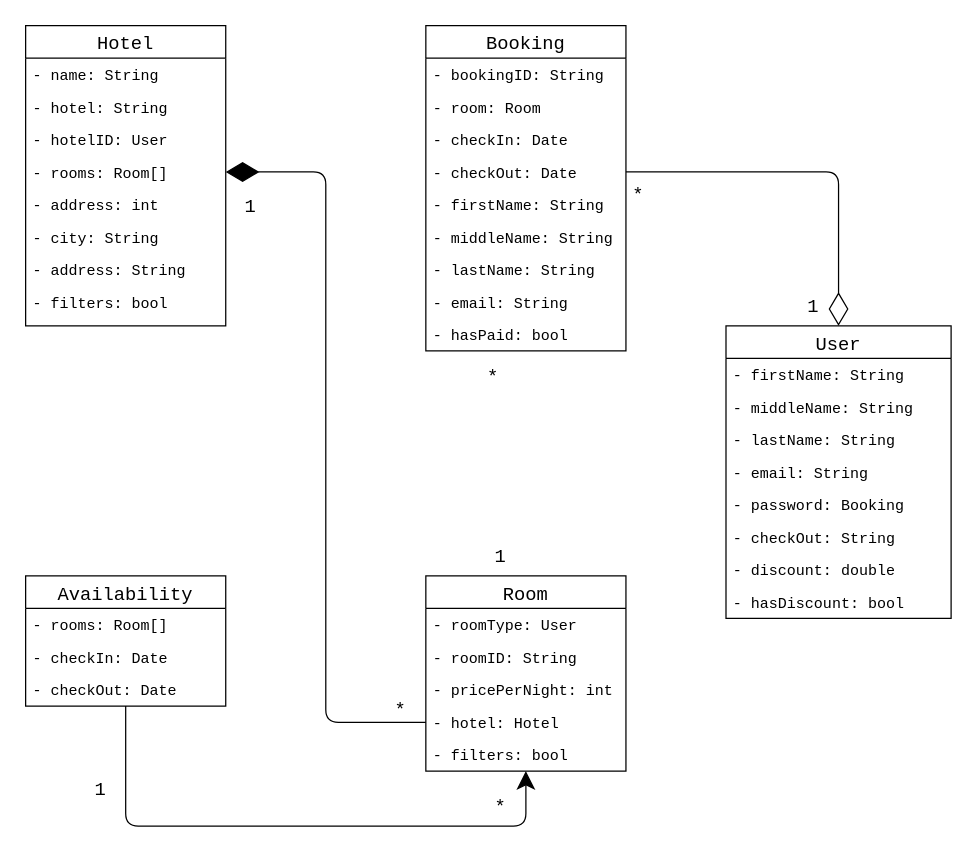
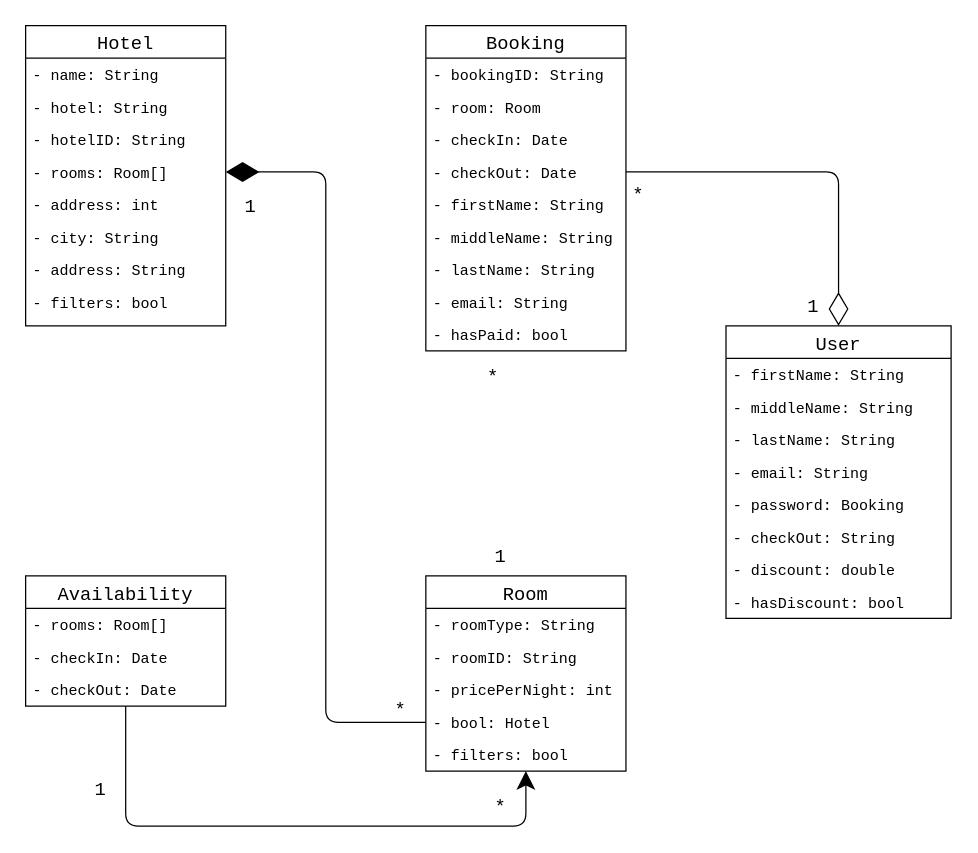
(88, 140) -> (94, 140)
(494, 625) -> (500, 625)
(482, 723) -> (477, 723)
